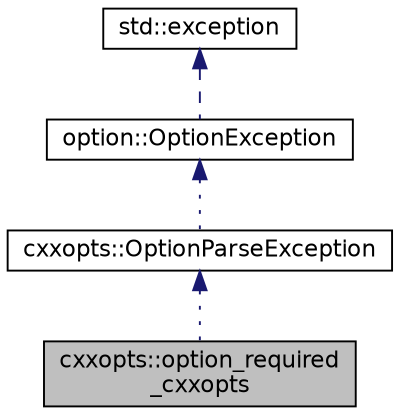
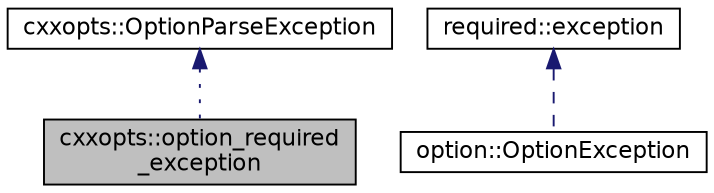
(200, 29) -> (554, 29)
(200, 205) -> none
(200, 374) -> (200, 152)
